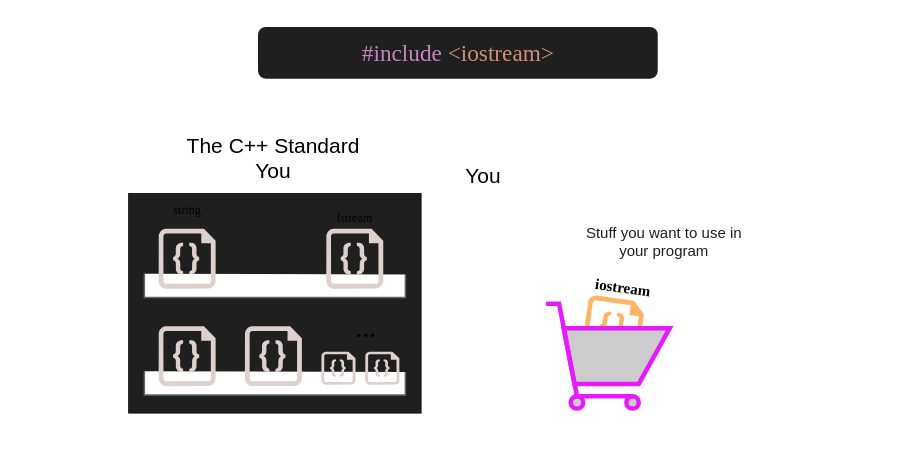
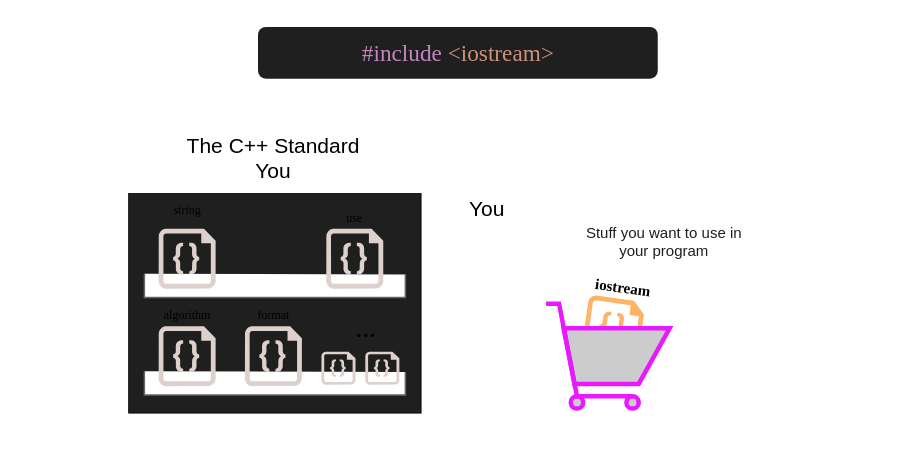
(483, 175) -> (487, 209)
(355, 217) -> (355, 217)
none -> (187, 315)
none -> (273, 315)
